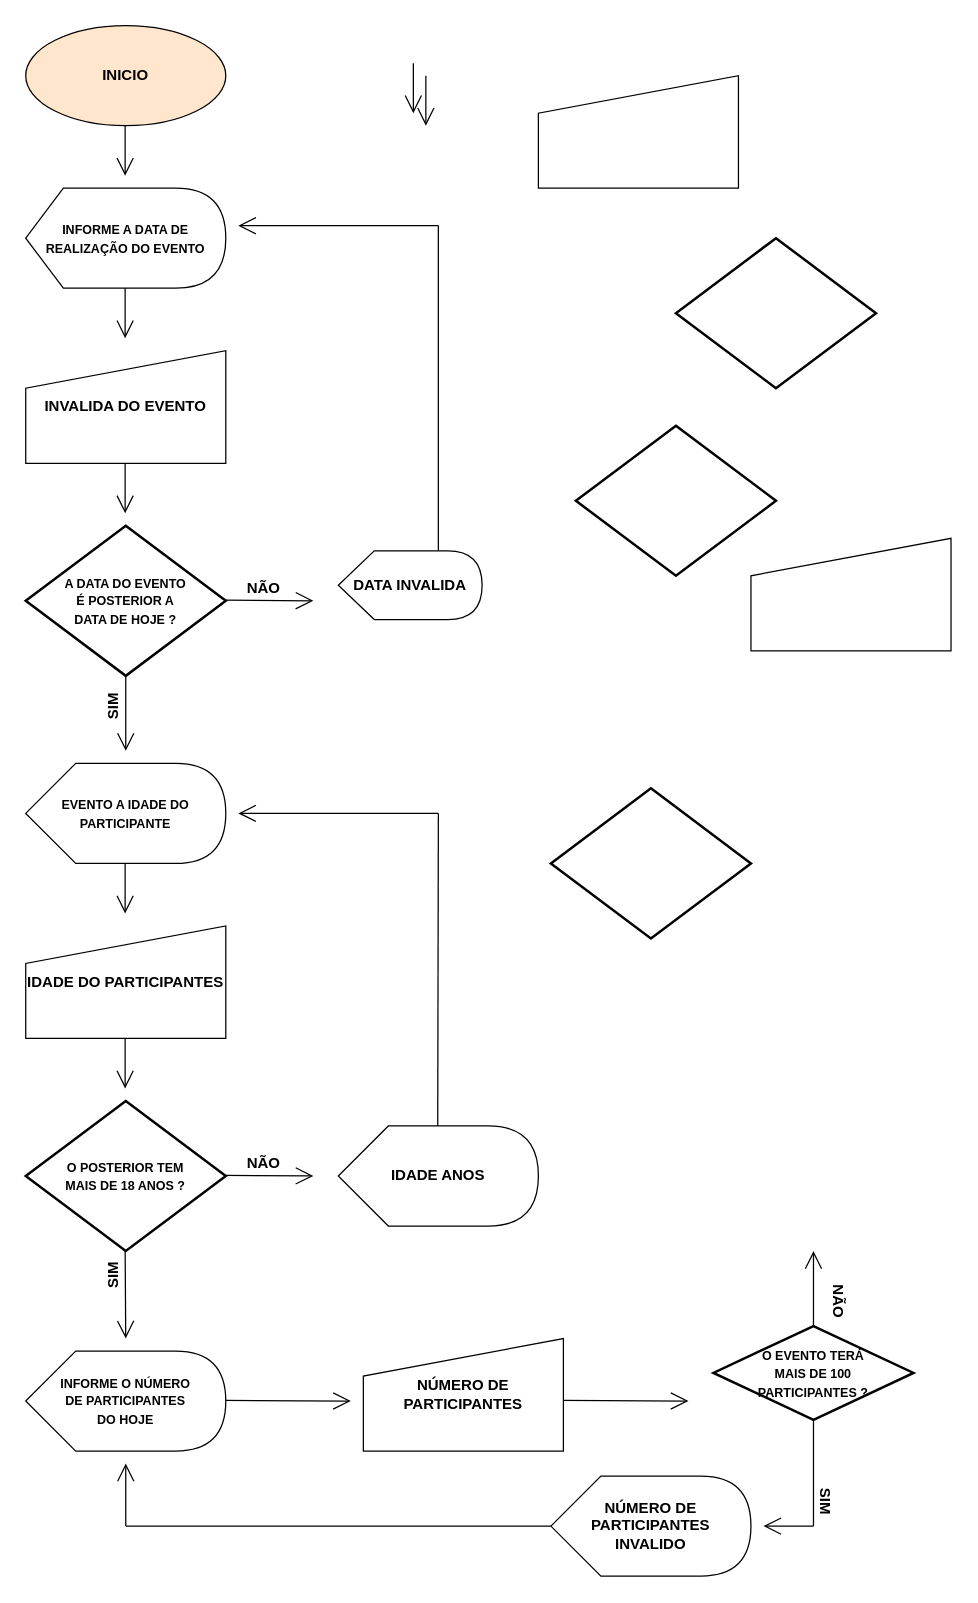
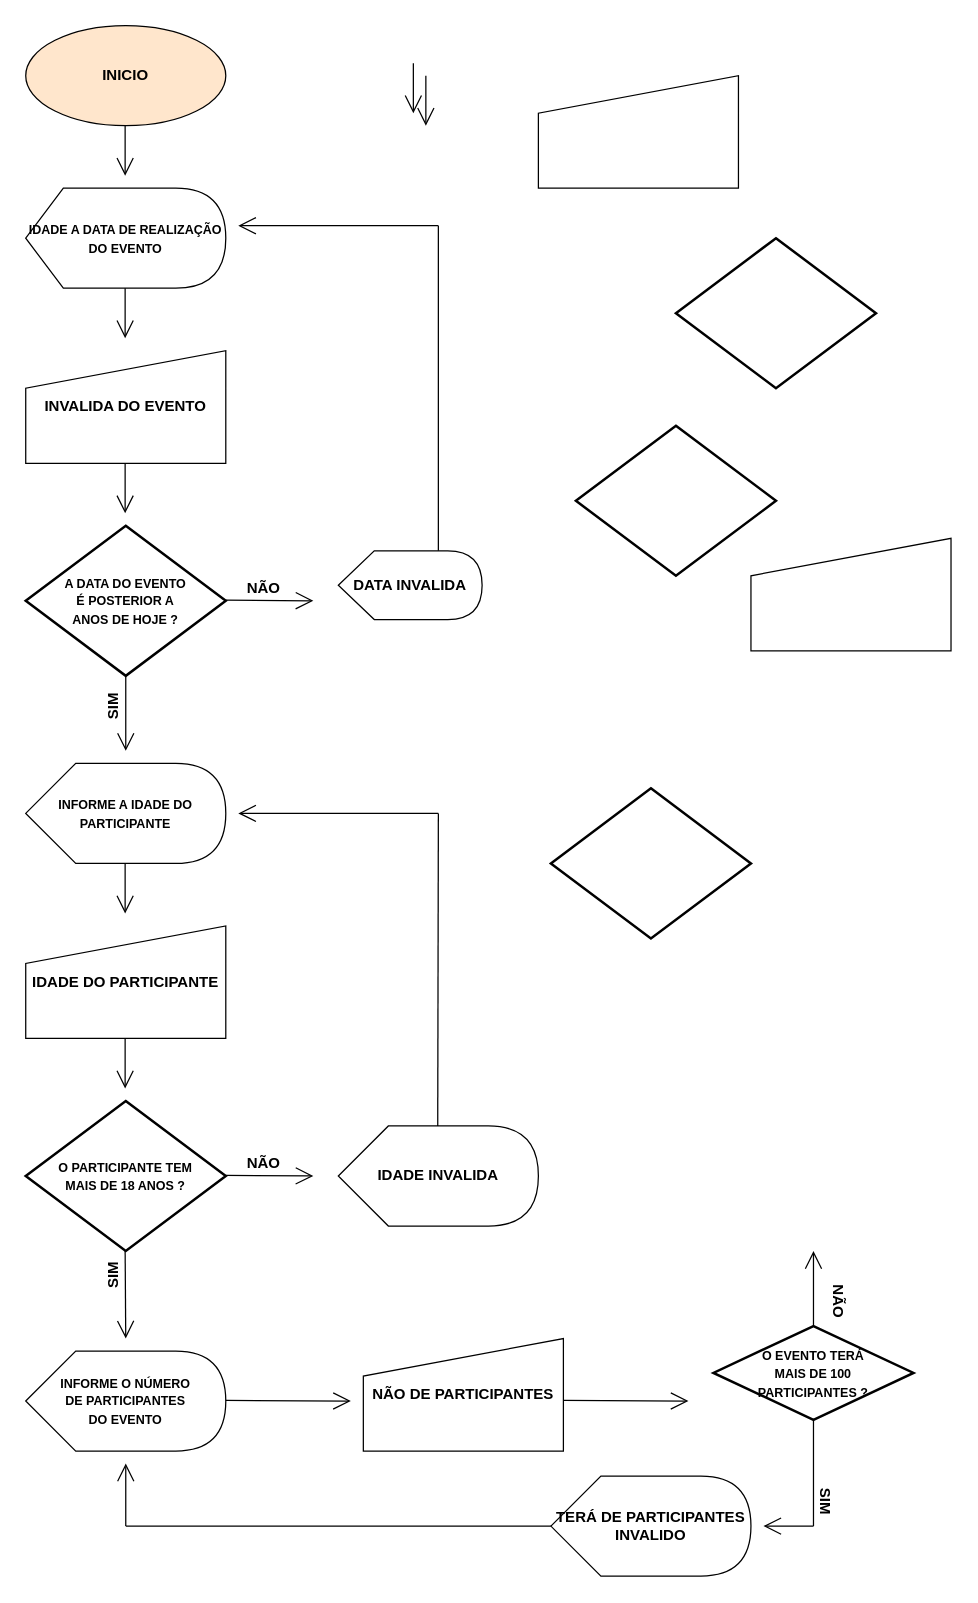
(126, 238) -> (126, 238)
(126, 601) -> (126, 601)
(126, 813) -> (126, 813)
(126, 982) -> (126, 982)
(126, 1176) -> (126, 1176)
(438, 1176) -> (438, 1176)
(463, 1394) -> (463, 1394)
(126, 1401) -> (126, 1401)
(651, 1526) -> (651, 1526)
